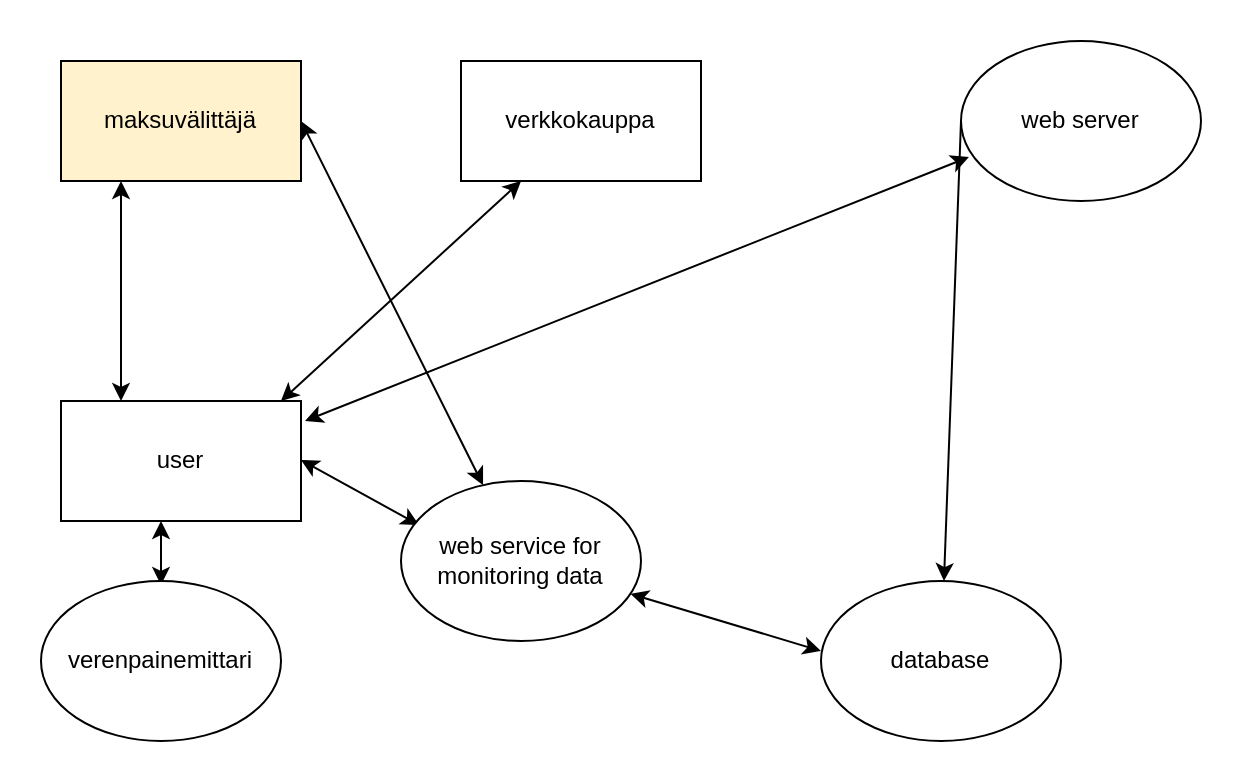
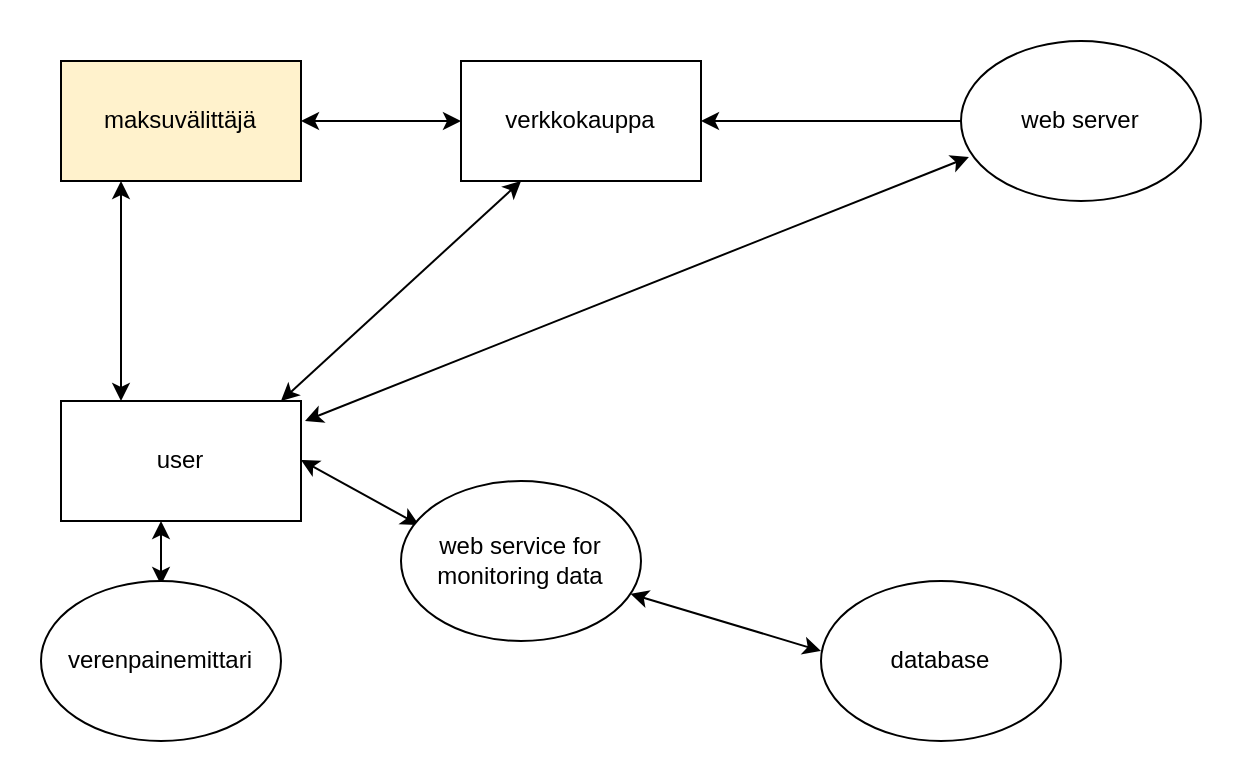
(392, 303) -> (381, 121)
(952, 367) -> (838, 121)
